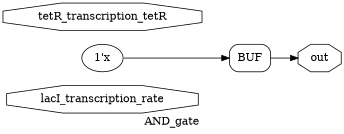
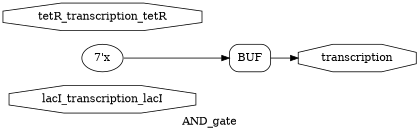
(102, 58) -> (102, 58)
(320, 58) -> (357, 58)
(102, 99) -> (102, 99)
